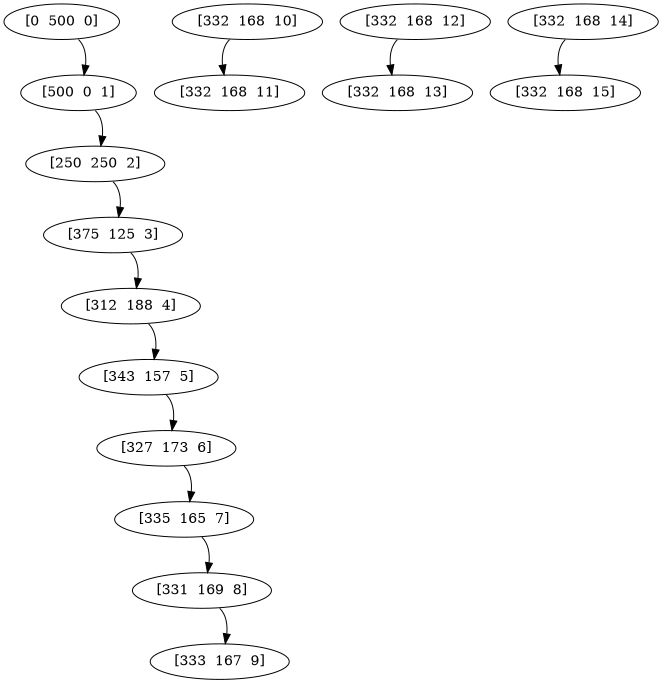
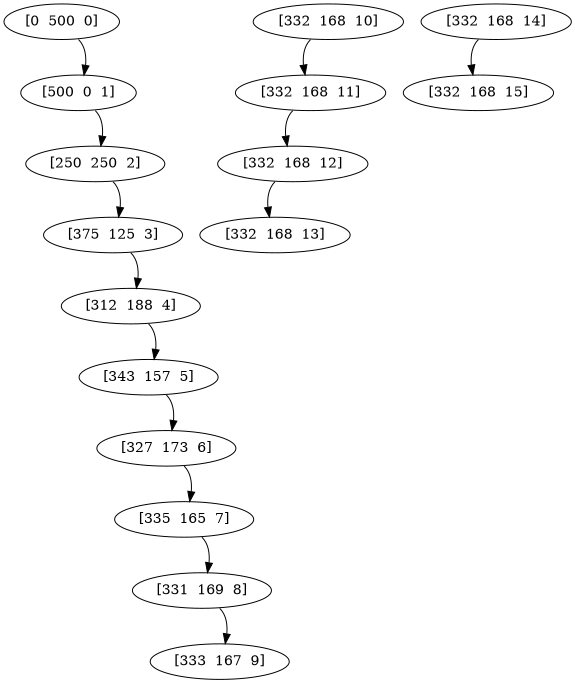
none -> (286, 122)
